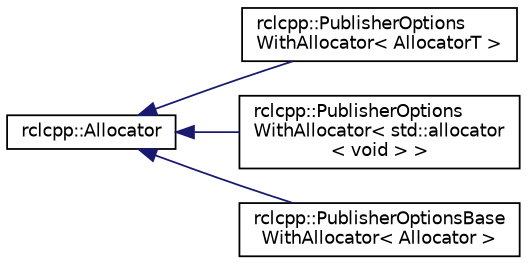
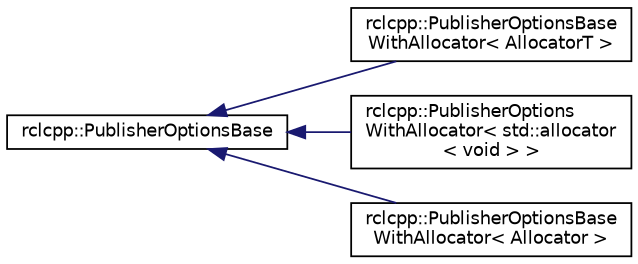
(380, 35) -> (491, 35)
(91, 132) -> (147, 132)
